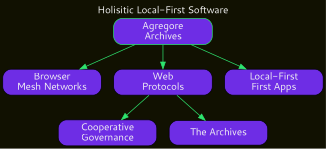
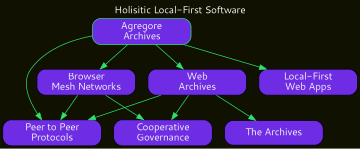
(163, 82) -> (197, 82)
(274, 82) -> (308, 82)
none -> (120, 105)
none -> (52, 133)
